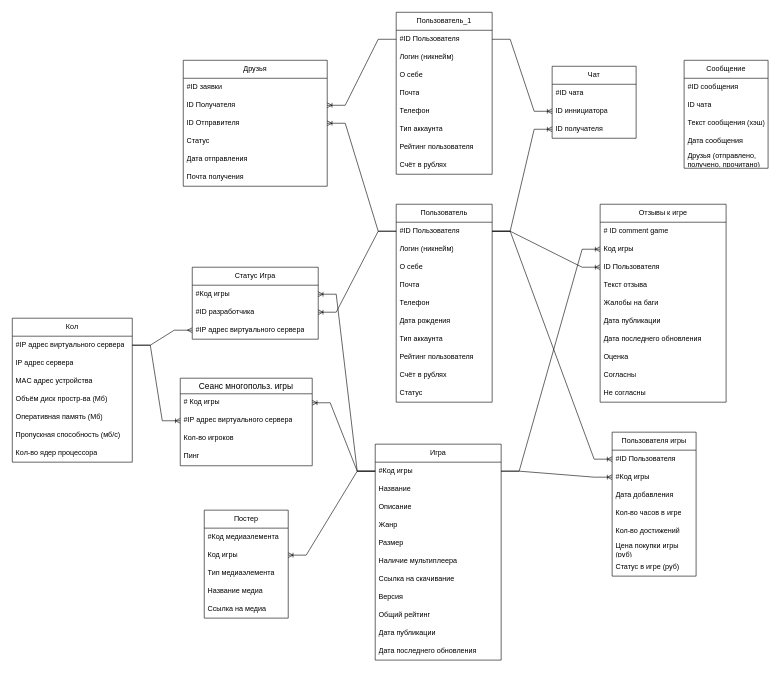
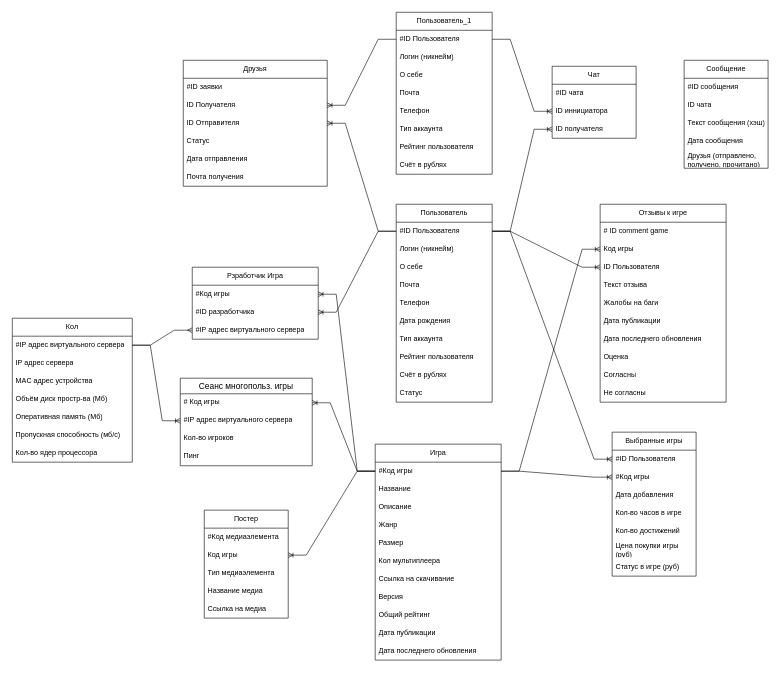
(255, 276) -> (255, 276)
(654, 441) -> (654, 441)
(418, 561) -> (410, 561)
